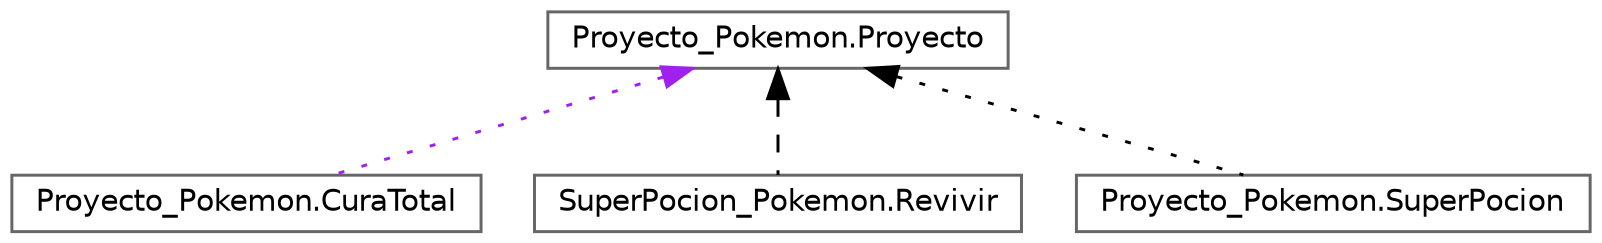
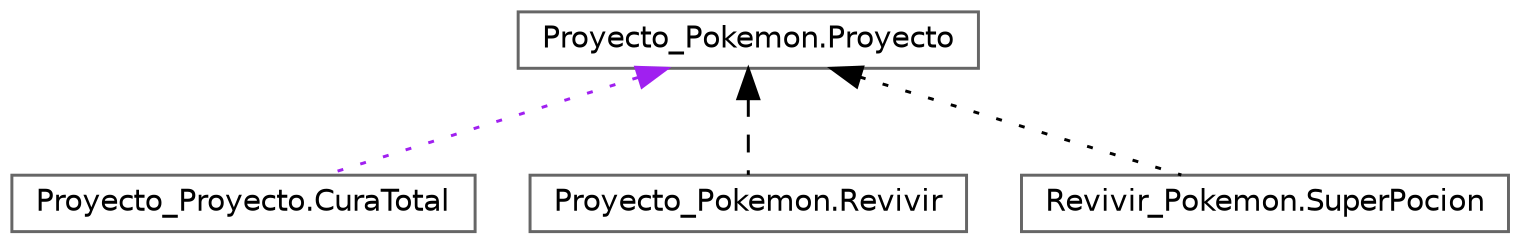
(246, 203) -> (243, 203)
(778, 203) -> (748, 203)
(1333, 203) -> (1265, 203)
